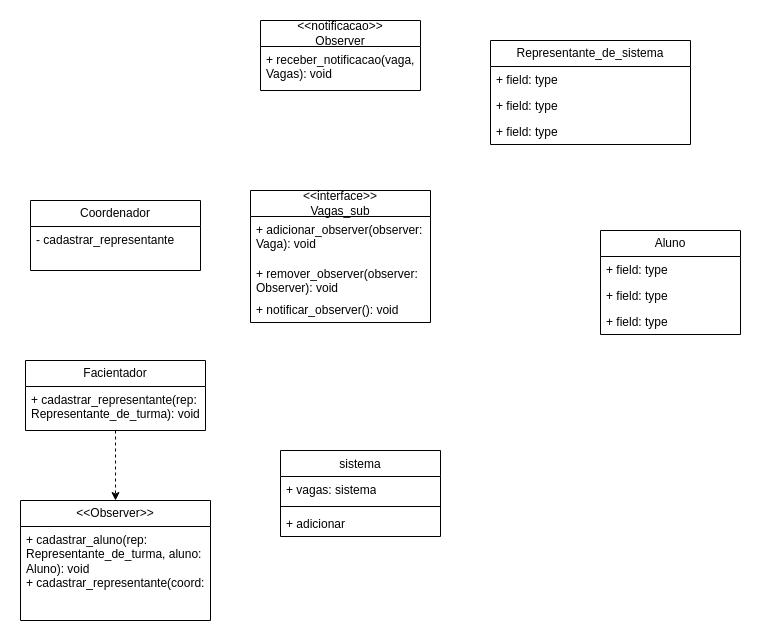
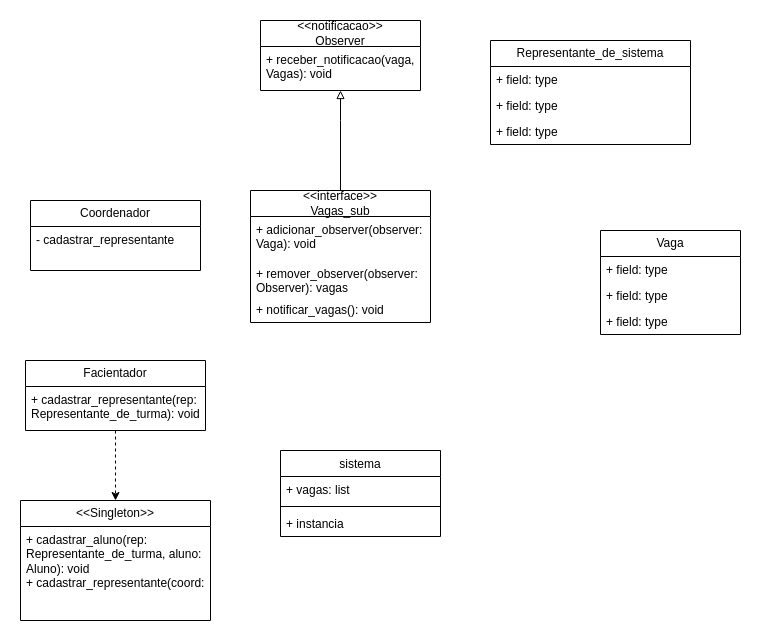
none -> (341, 145)
(671, 244) -> (671, 244)
(342, 282) -> (342, 282)
(341, 311) -> (331, 311)
(334, 491) -> (322, 491)
(116, 514) -> (116, 514)
(319, 525) -> (319, 525)
